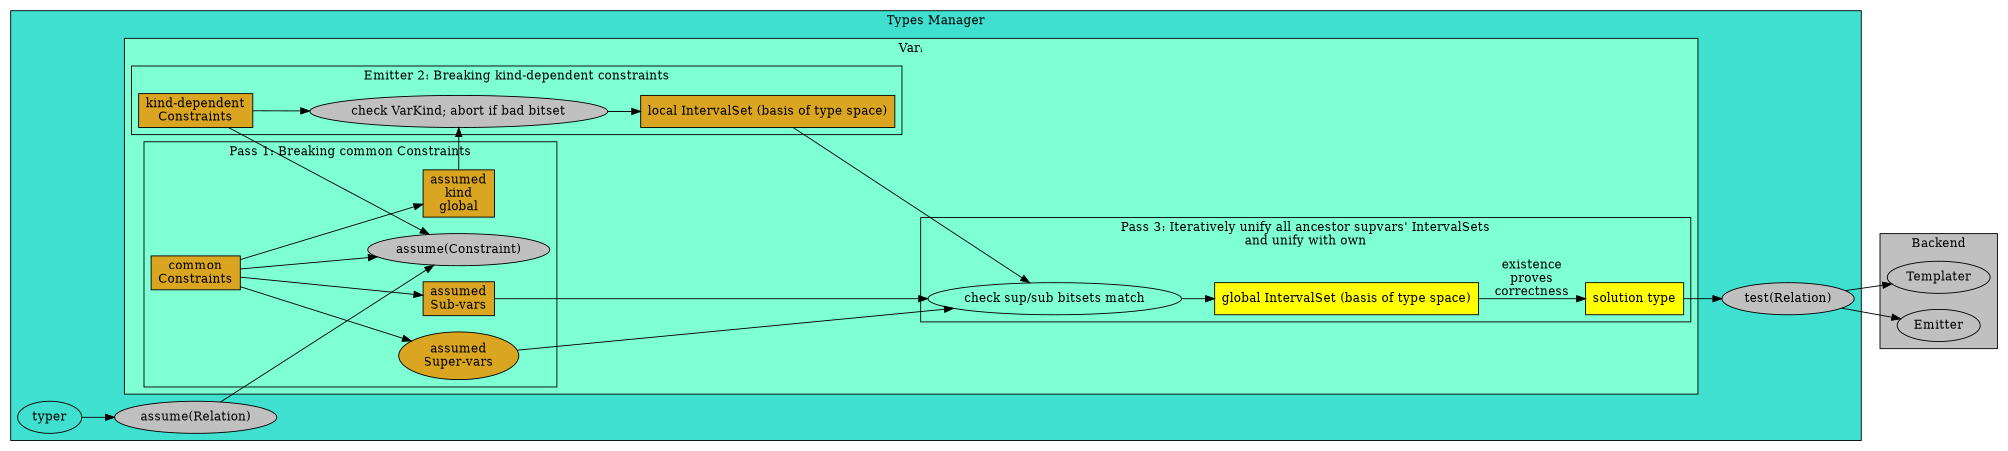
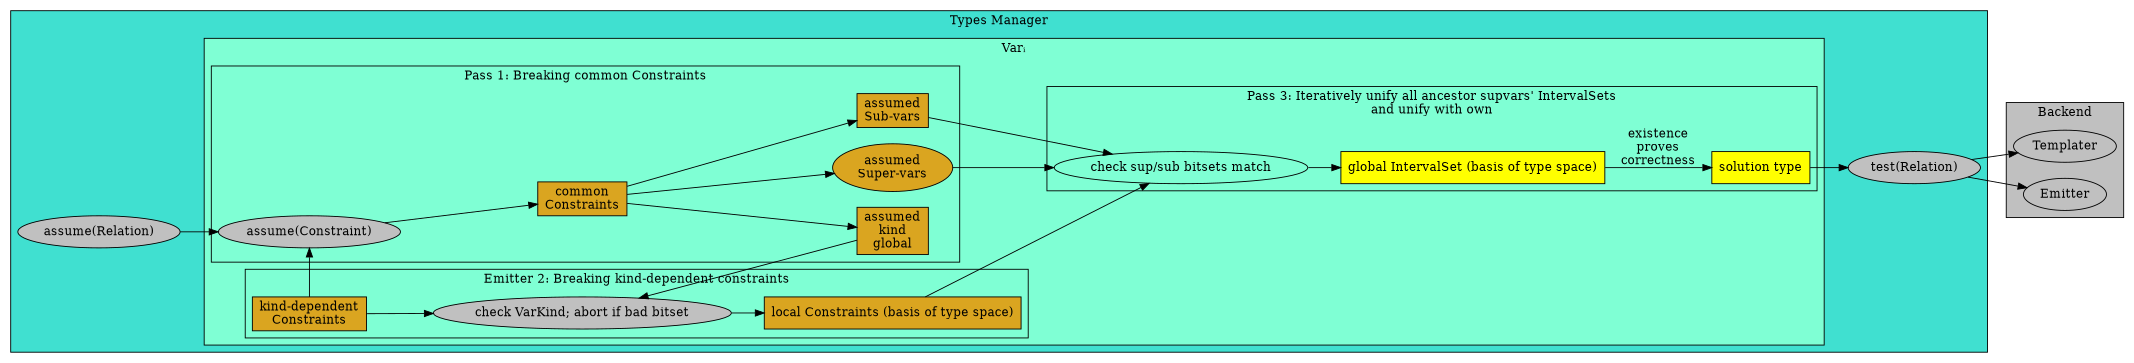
(768, 111) -> (893, 313)
(304, 263) -> (457, 214)
(50, 417) -> none
